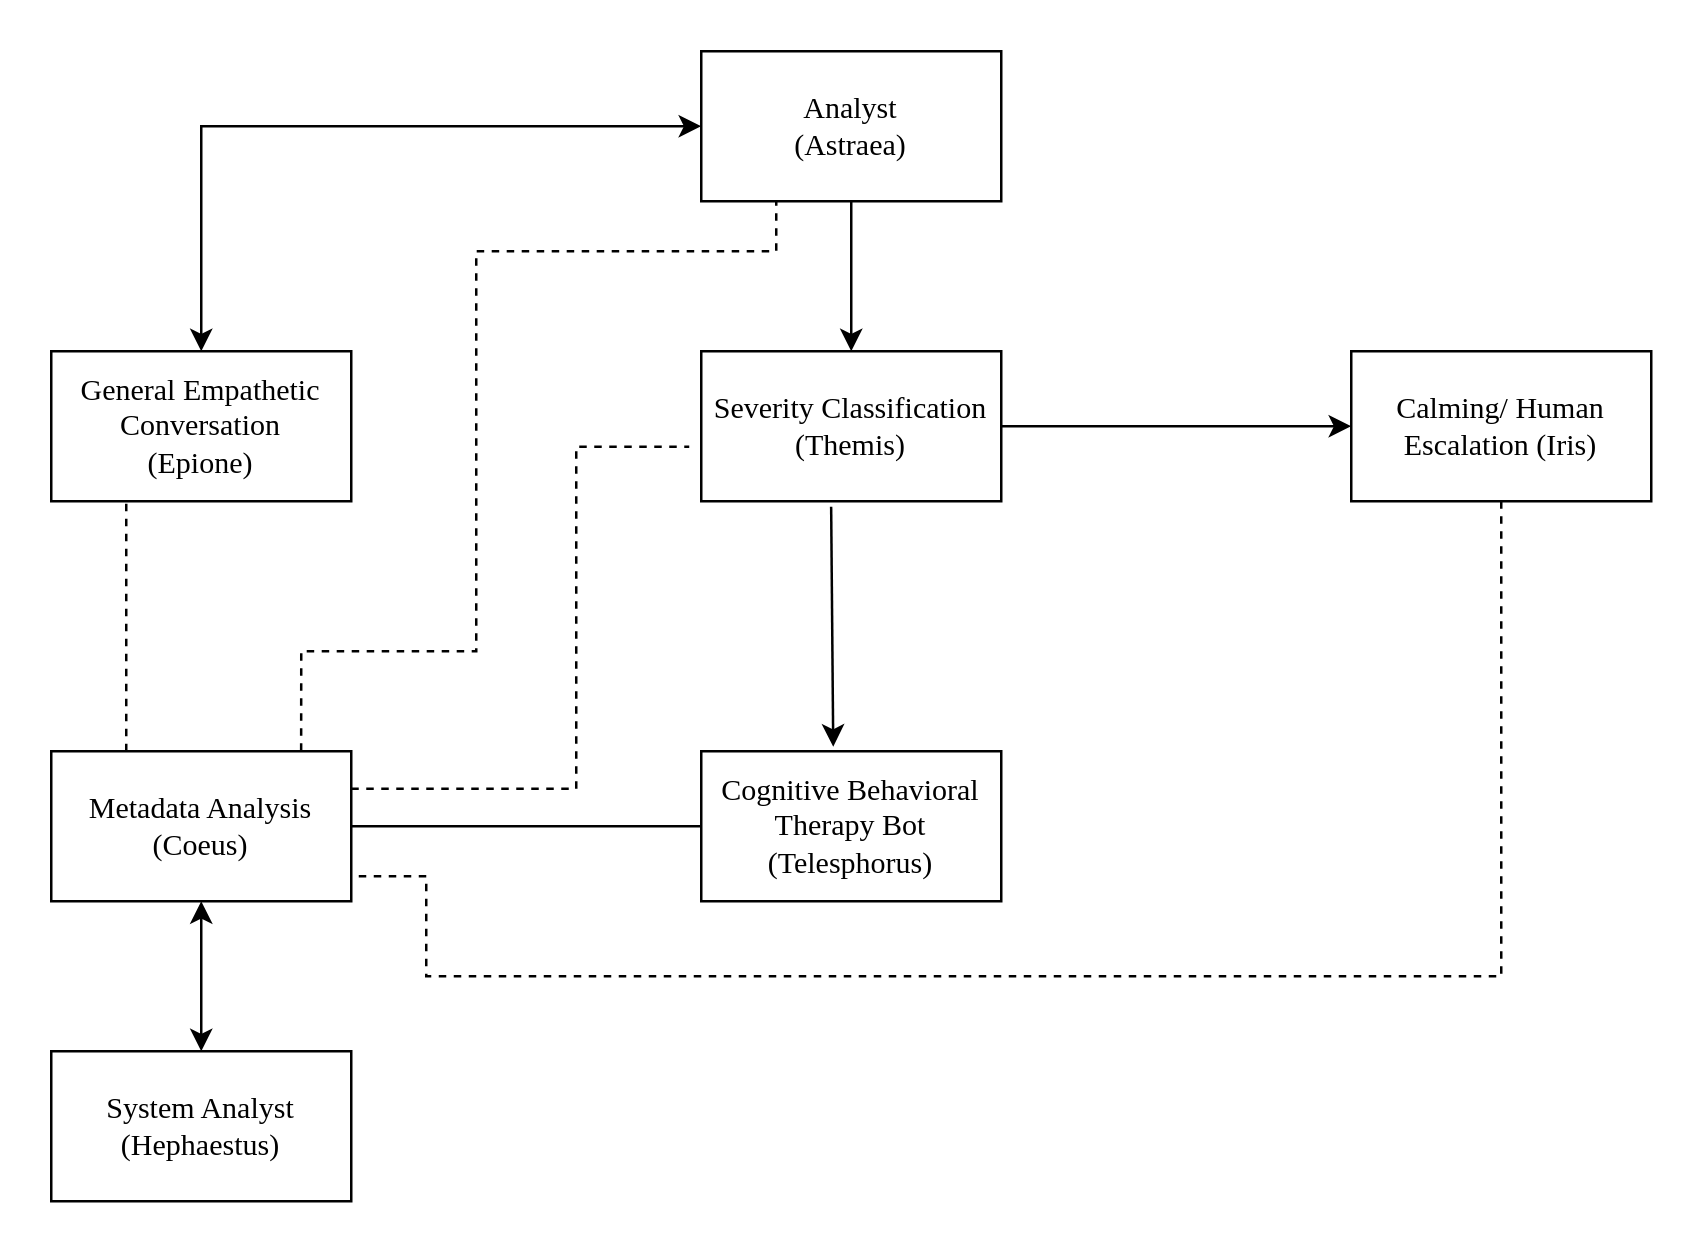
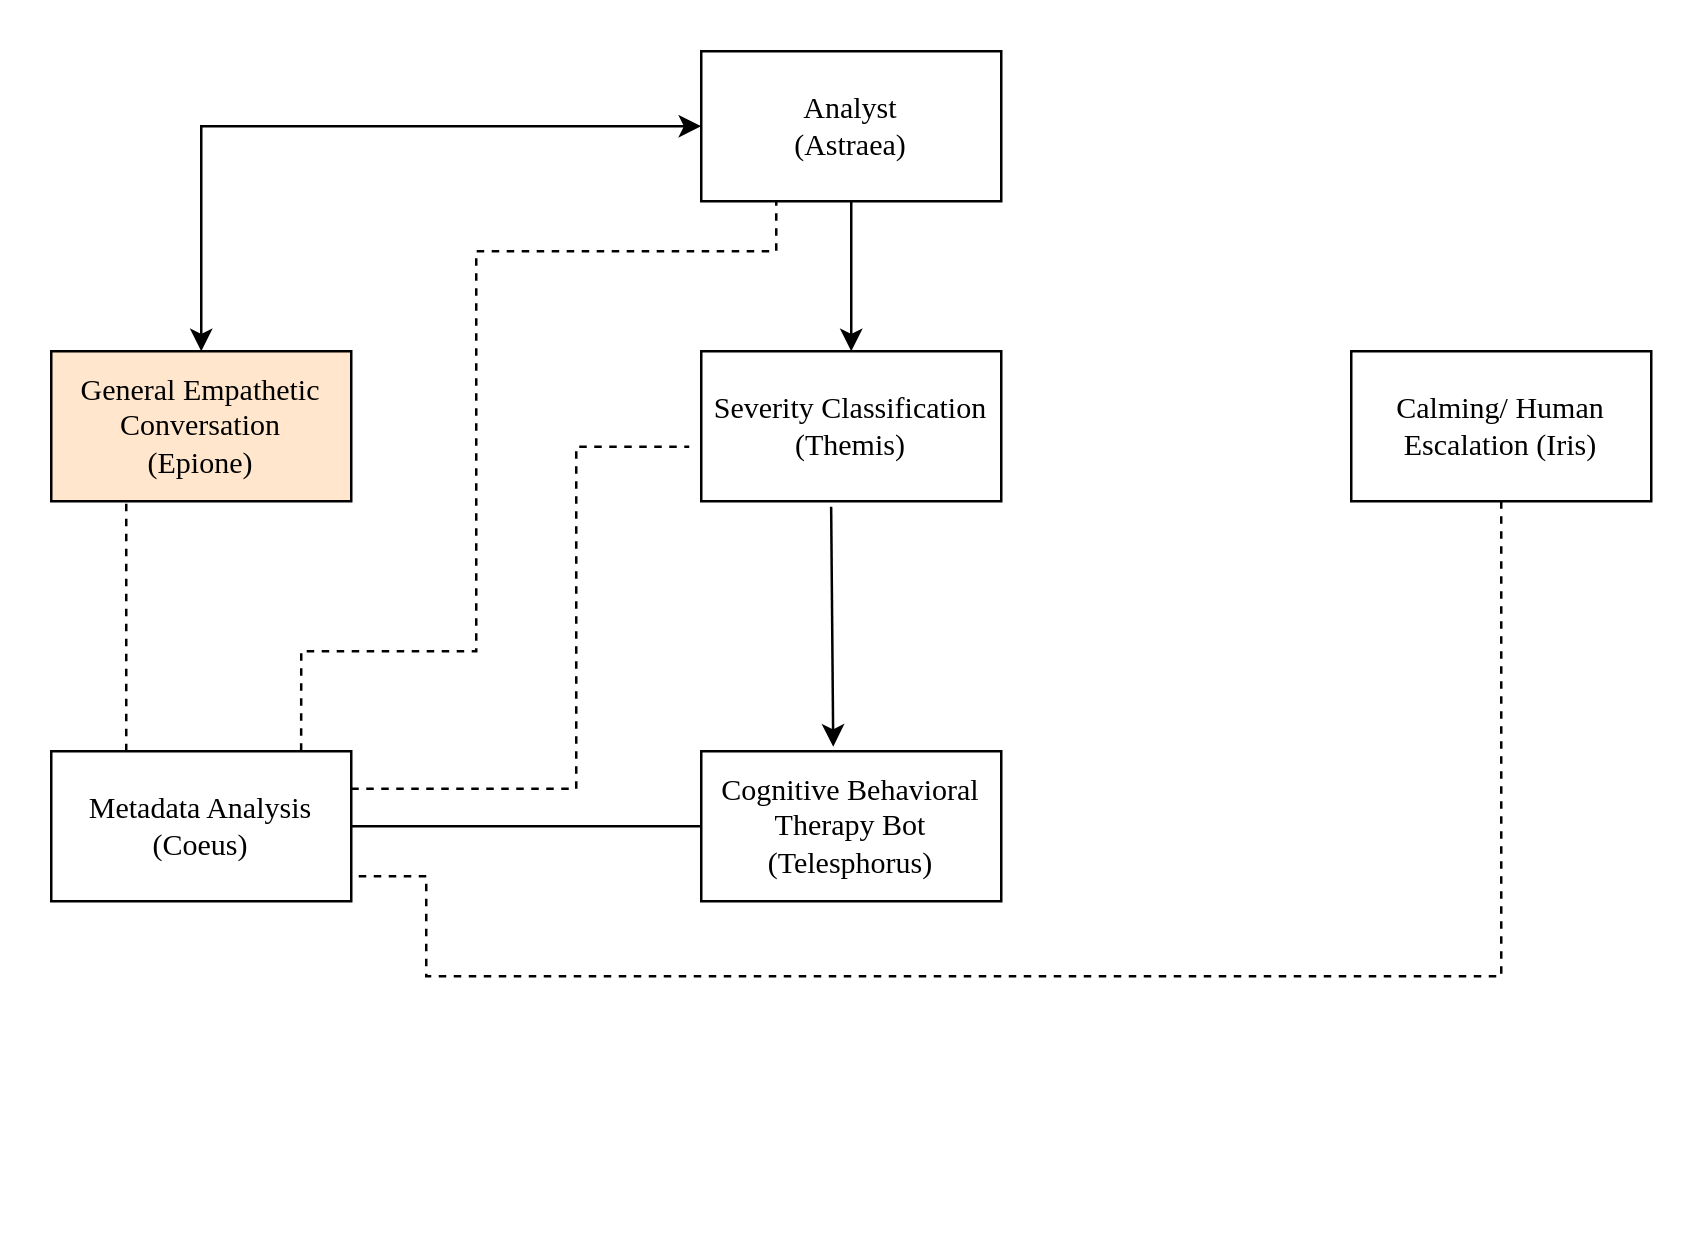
(201, 426) -> (201, 426)
(1168, 426) -> none
(201, 976) -> none
(201, 1126) -> none
